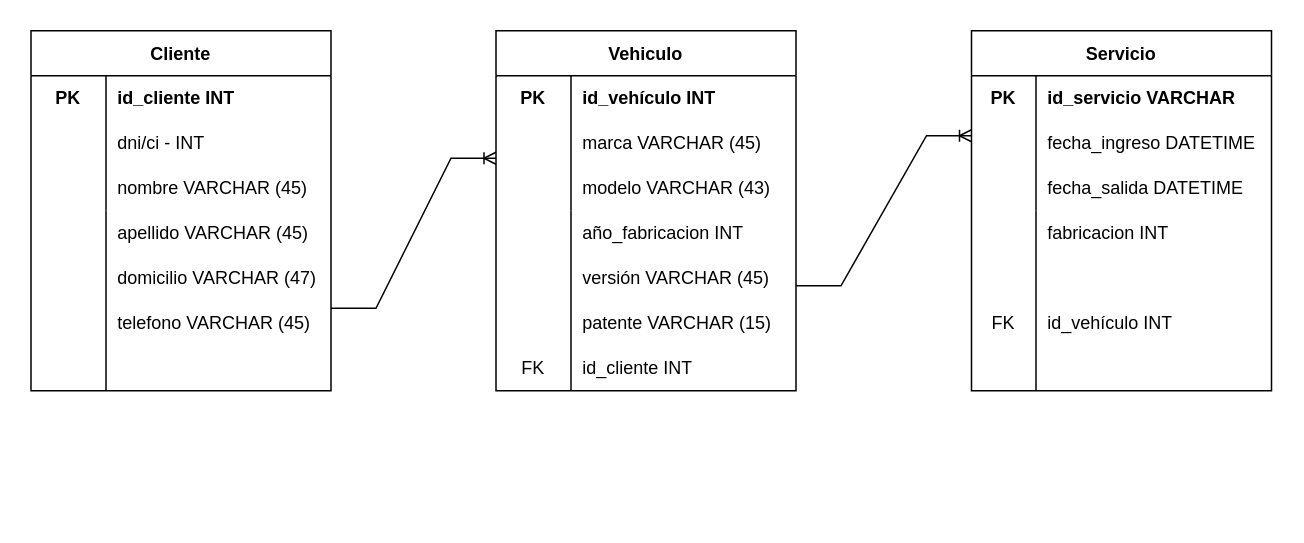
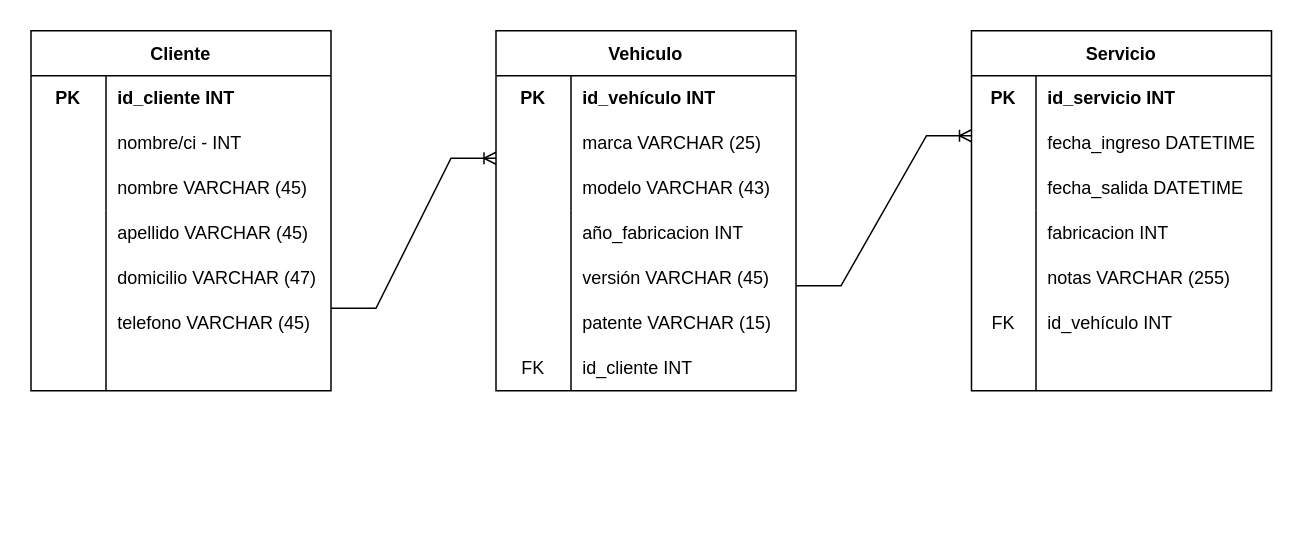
(1134, 98) -> (1114, 98)
(171, 143) -> (189, 143)
(669, 143) -> (669, 143)
none -> (1141, 278)
